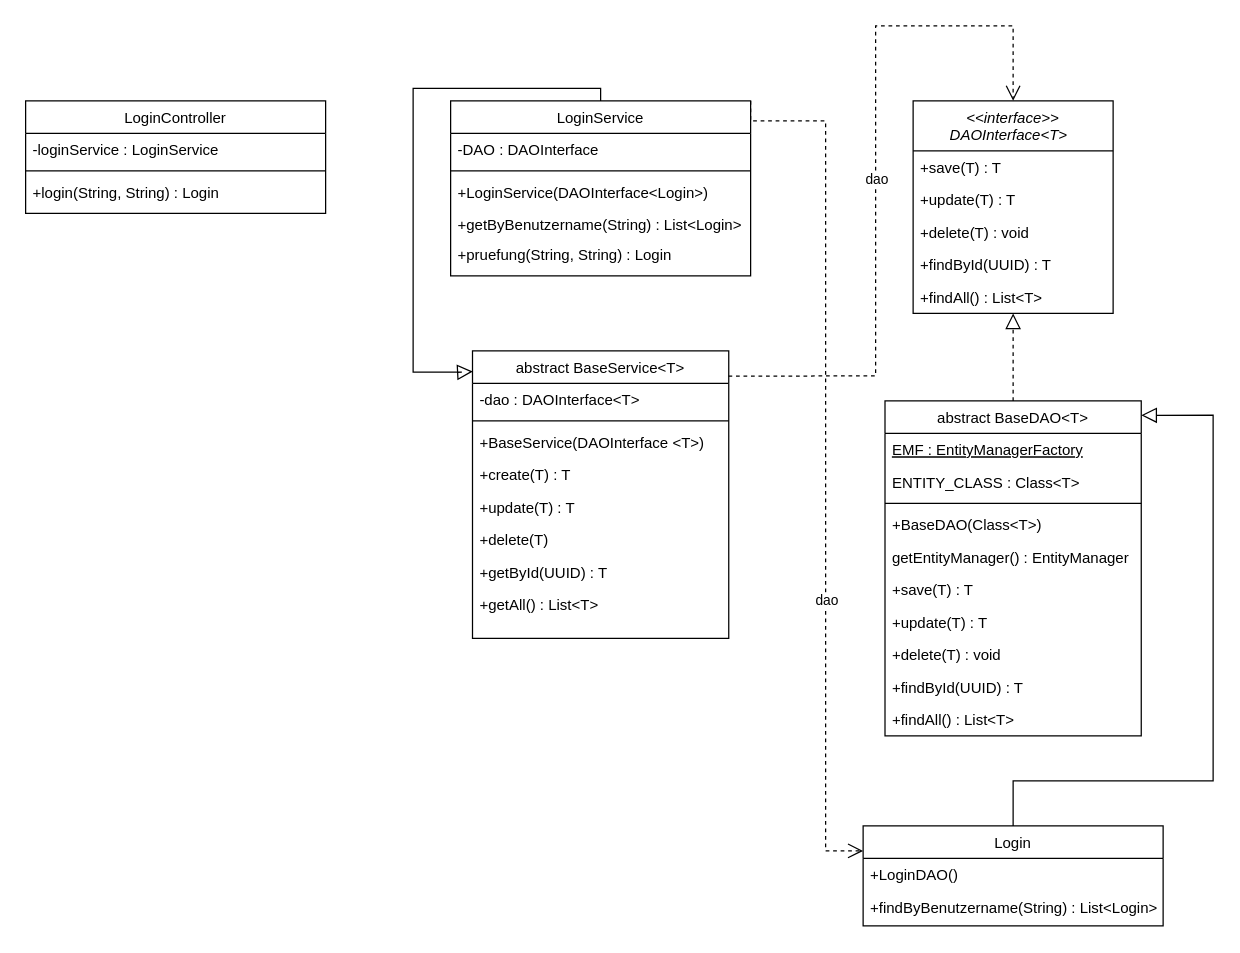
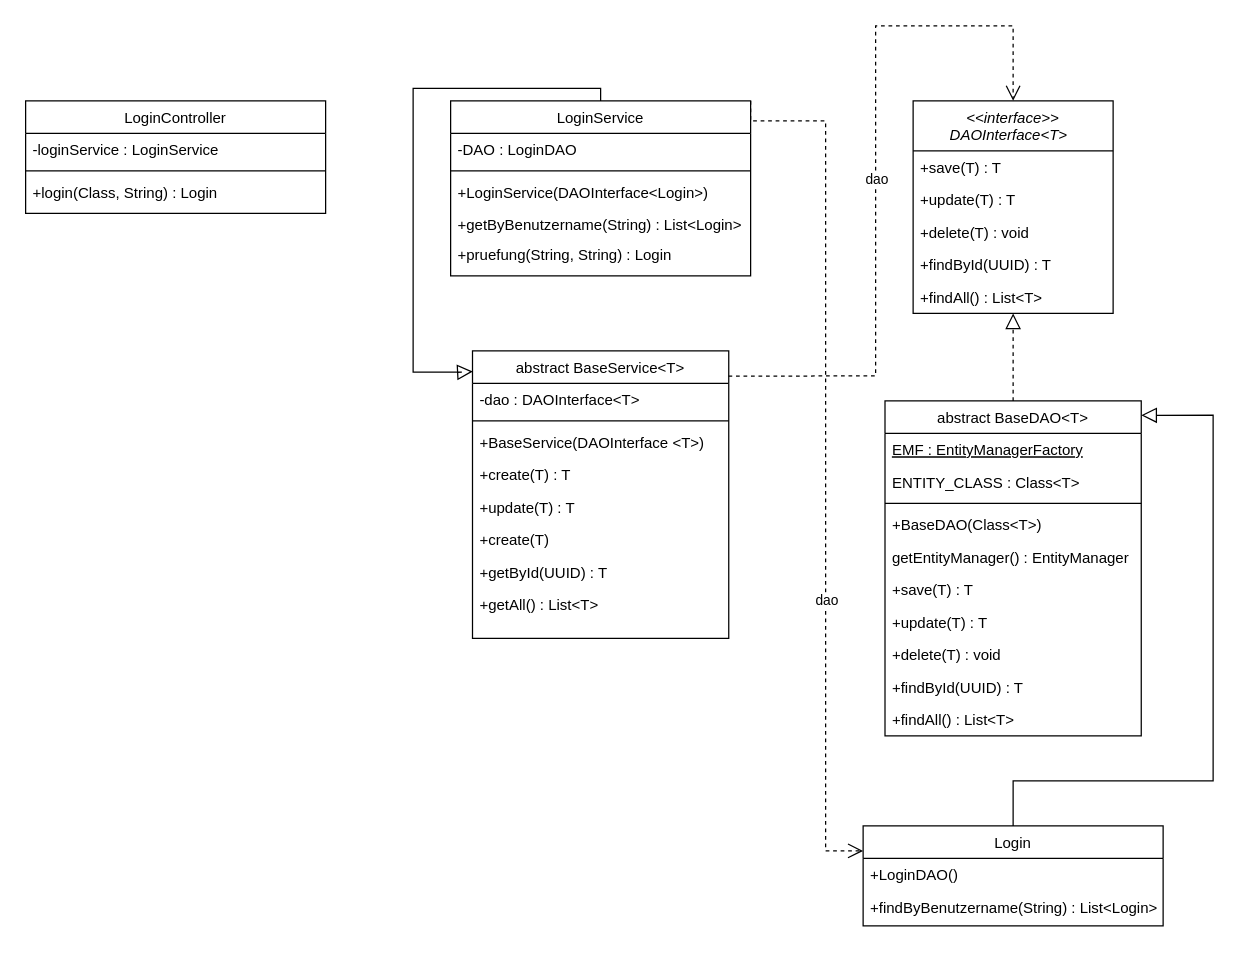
(531, 150) -> (513, 150)
(139, 193) -> (135, 193)
(519, 540) -> (521, 540)
